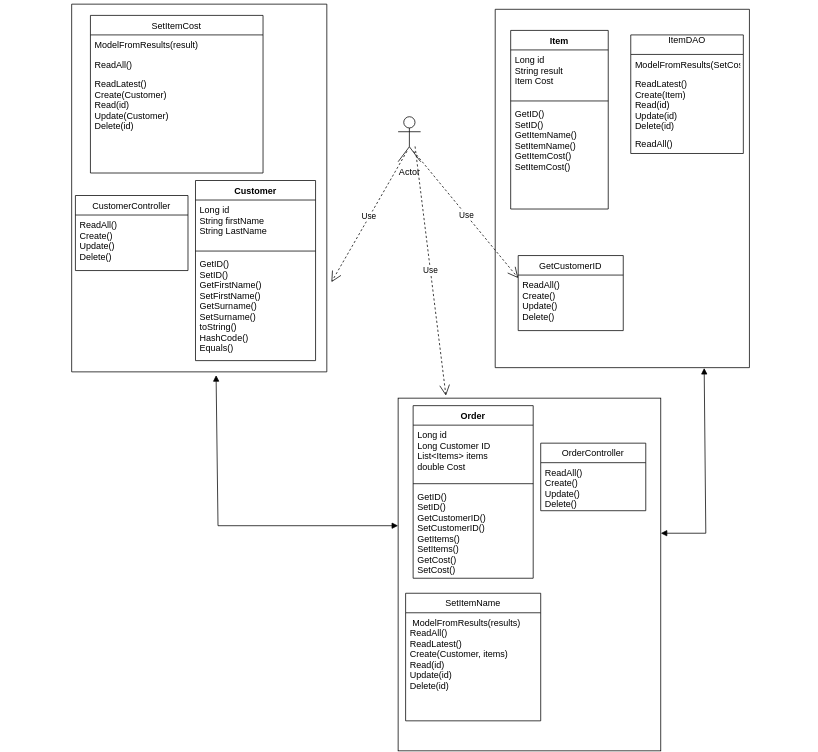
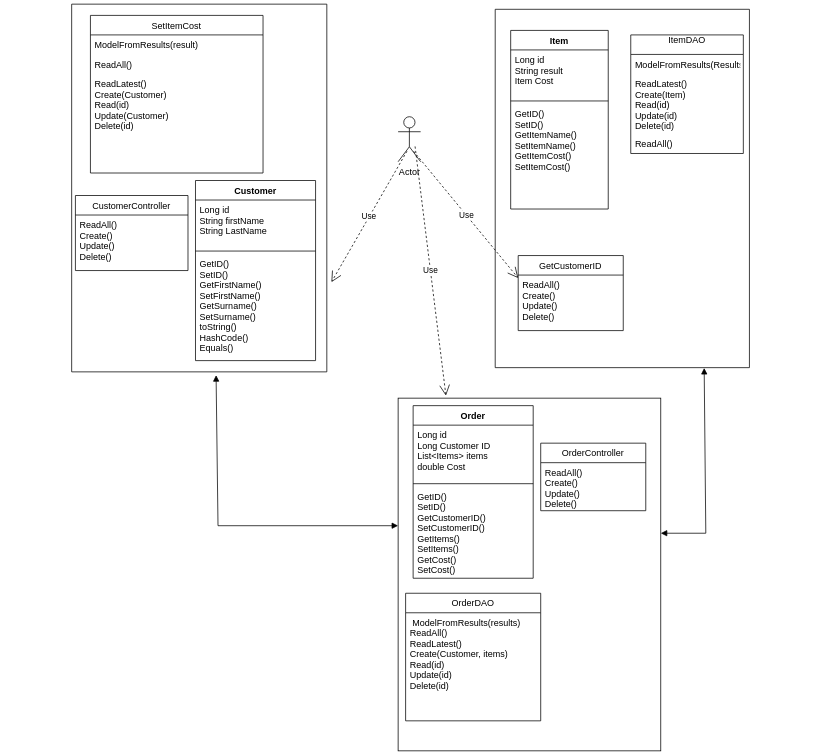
(695, 65) -> (694, 65)
(473, 603) -> (473, 603)
